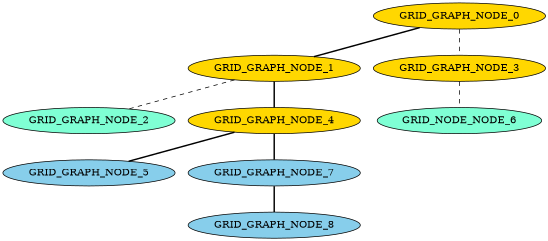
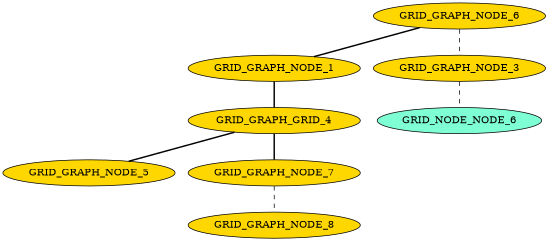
(459, 16) -> (459, 16)
(89, 121) -> none
(274, 121) -> (274, 121)
(89, 173) -> (89, 173)
(274, 173) -> (274, 173)
(274, 199) -> (274, 199)
(274, 225) -> (274, 225)
